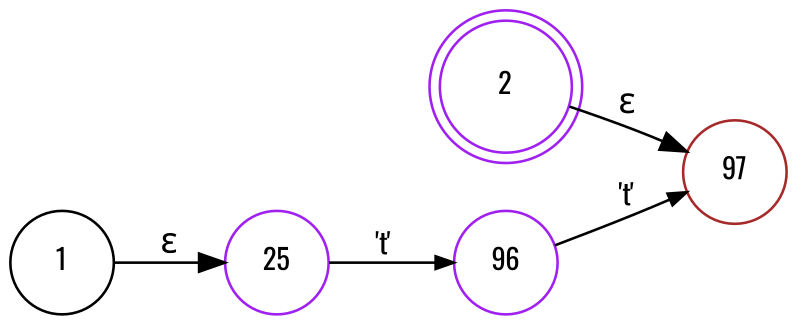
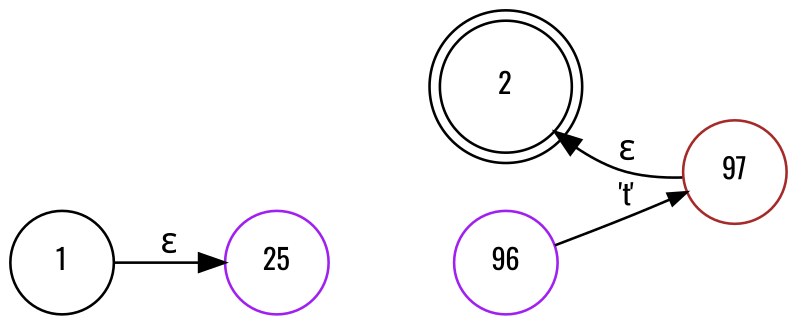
(506, 87) -> (506, 87)
(616, 123) -> (626, 172)
(382, 263) -> none
